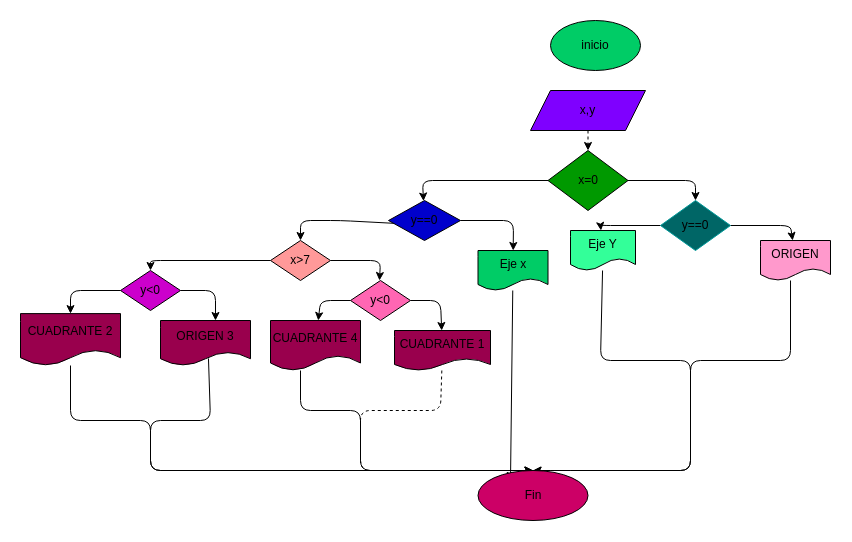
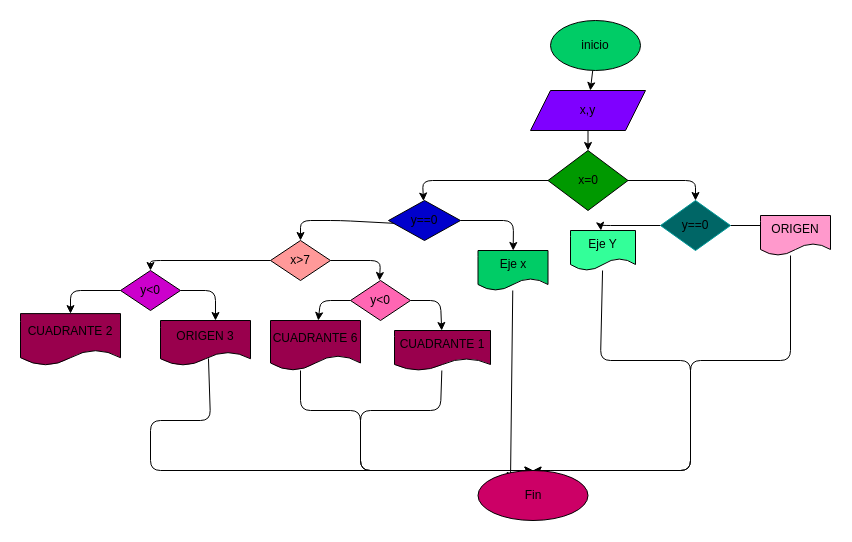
none -> (592, 77)
(588, 137) -> (588, 137)
(796, 261) -> (796, 236)
(316, 339) -> (316, 339)
(418, 411) -> (418, 411)
(86, 421) -> none
